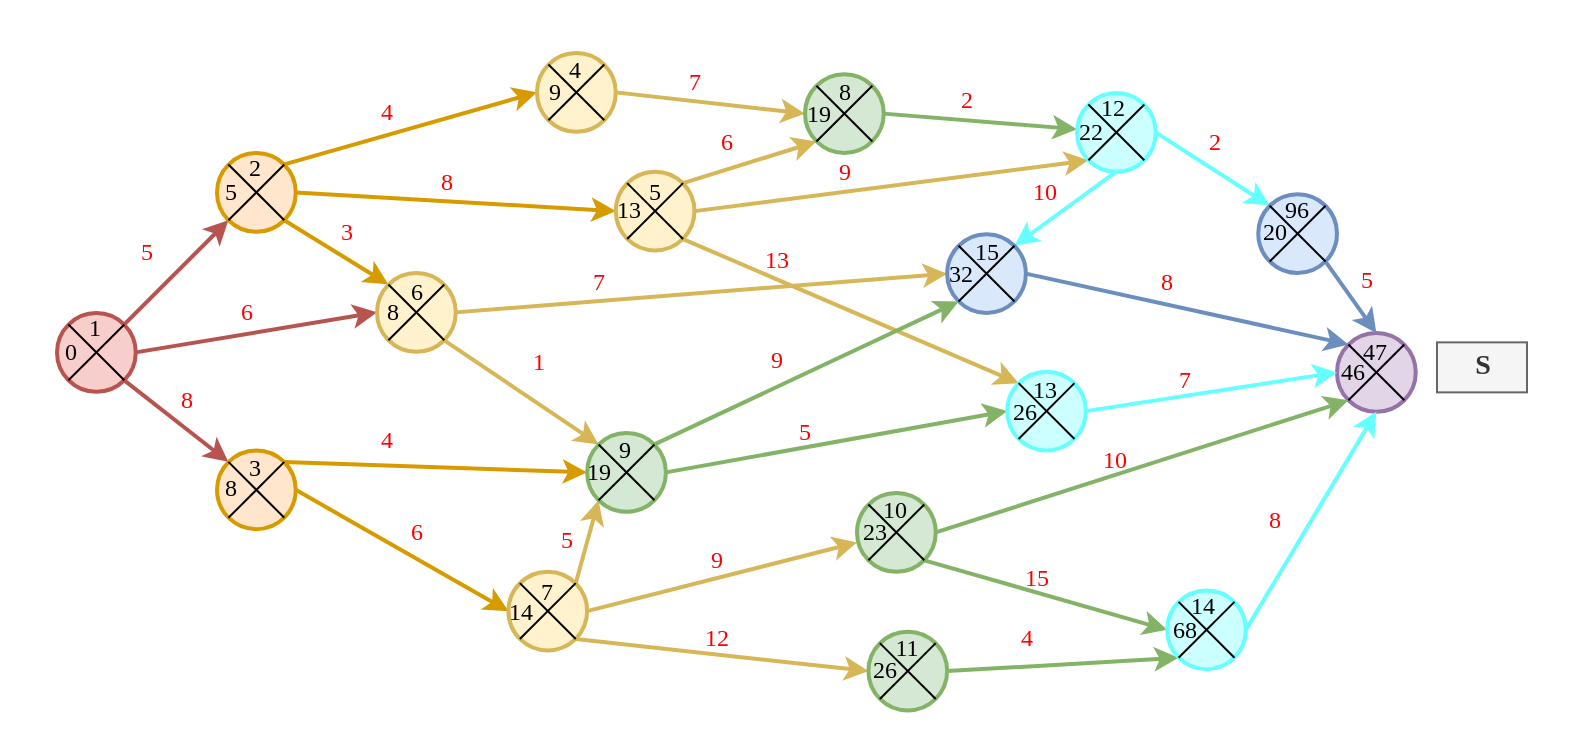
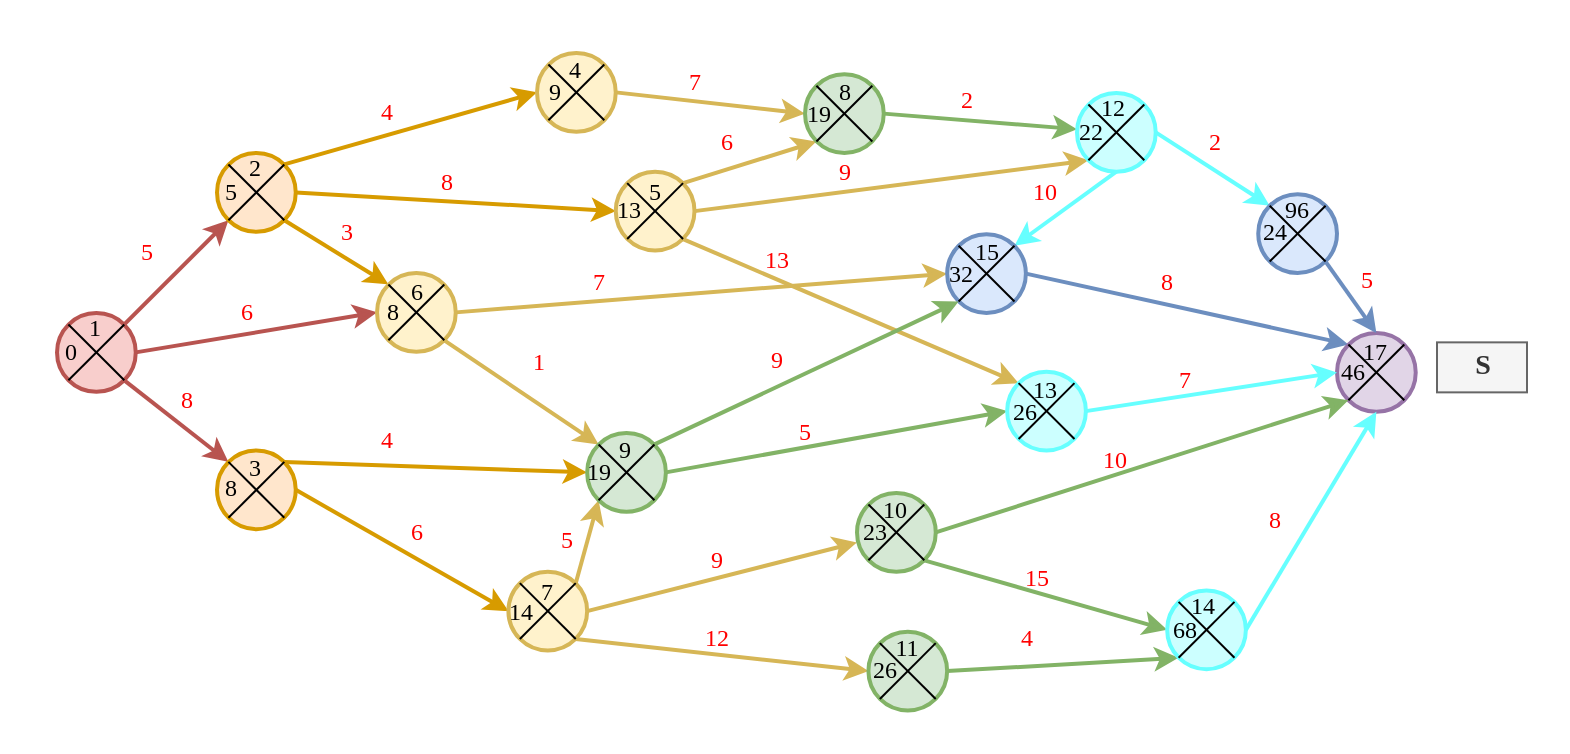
(1276, 233) -> (1276, 233)
(1376, 353) -> (1376, 353)
